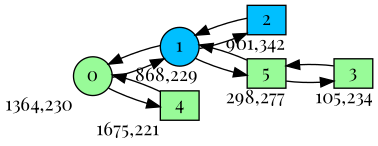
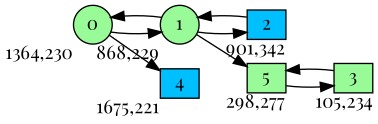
(180, 47) -> (180, 25)
(230, 53) -> none
(143, 84) -> none
(180, 106) -> (180, 84)
